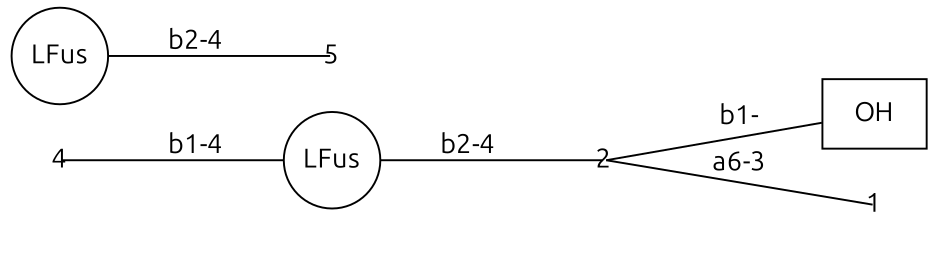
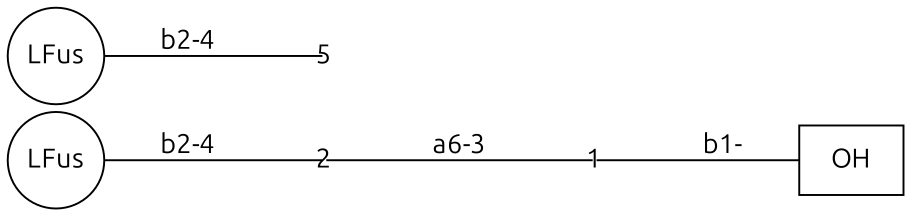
(714, 141) -> (698, 160)
(60, 160) -> none
